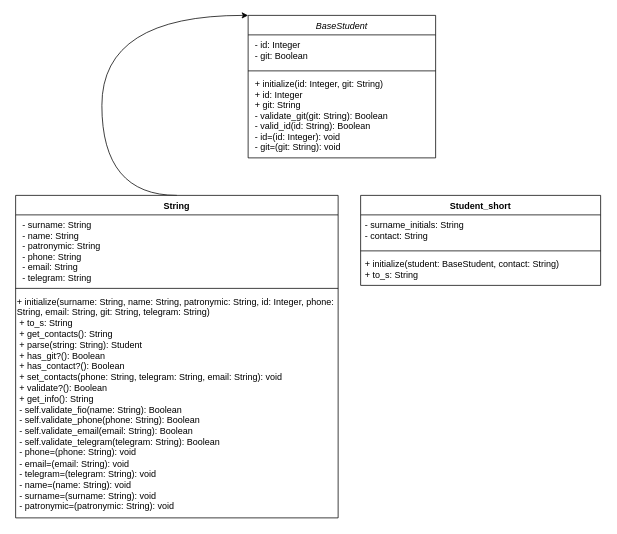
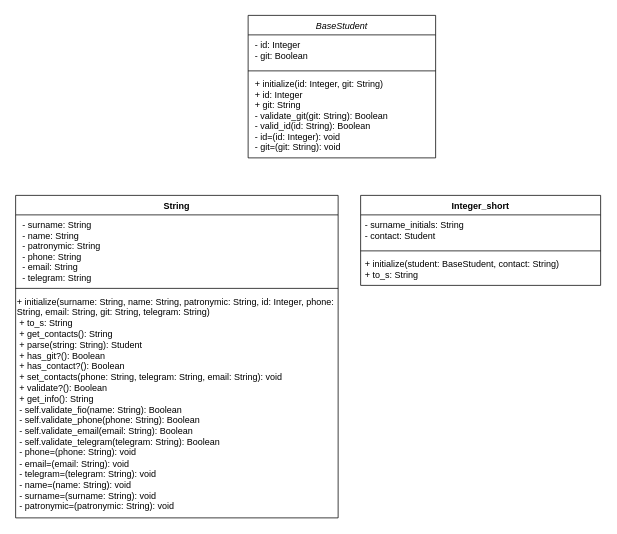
(153, 30) -> none
(480, 206) -> (480, 206)
(421, 231) -> (421, 231)
